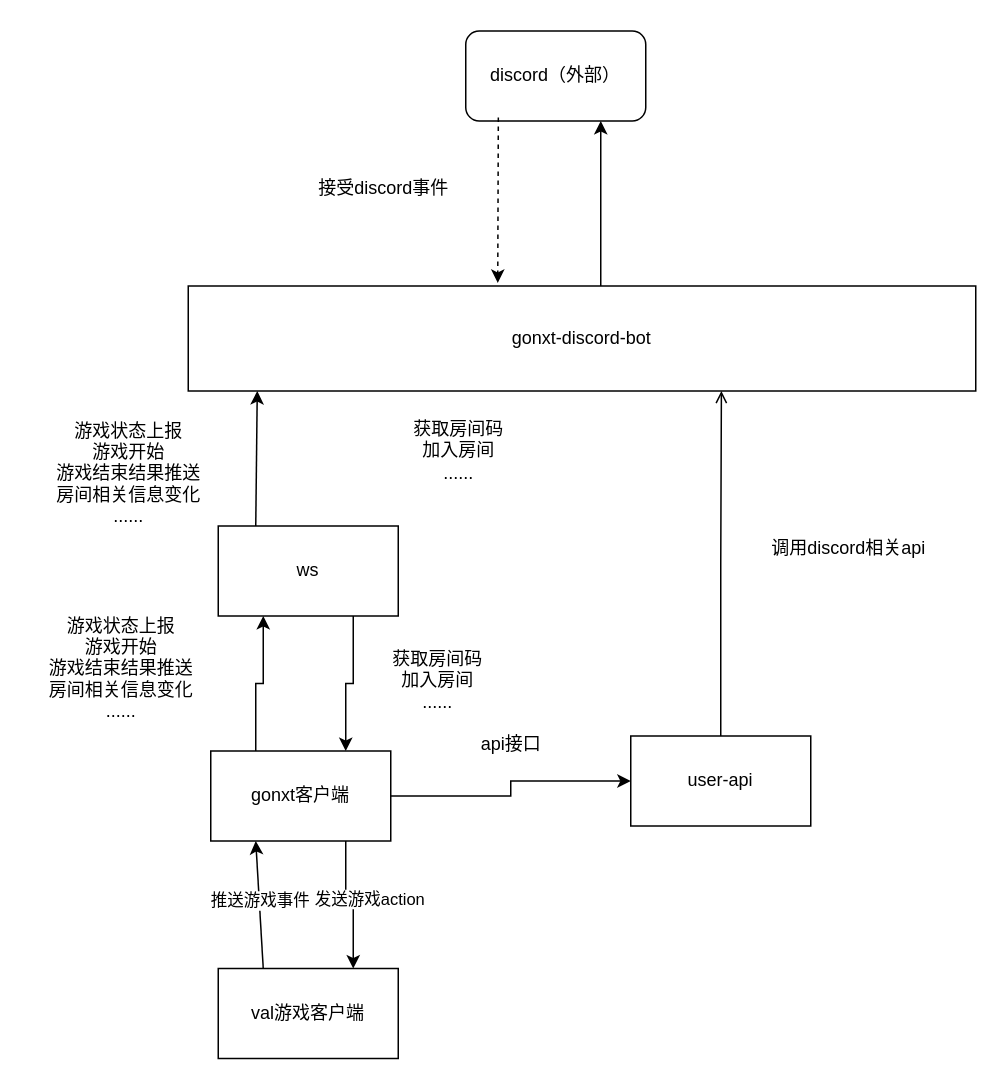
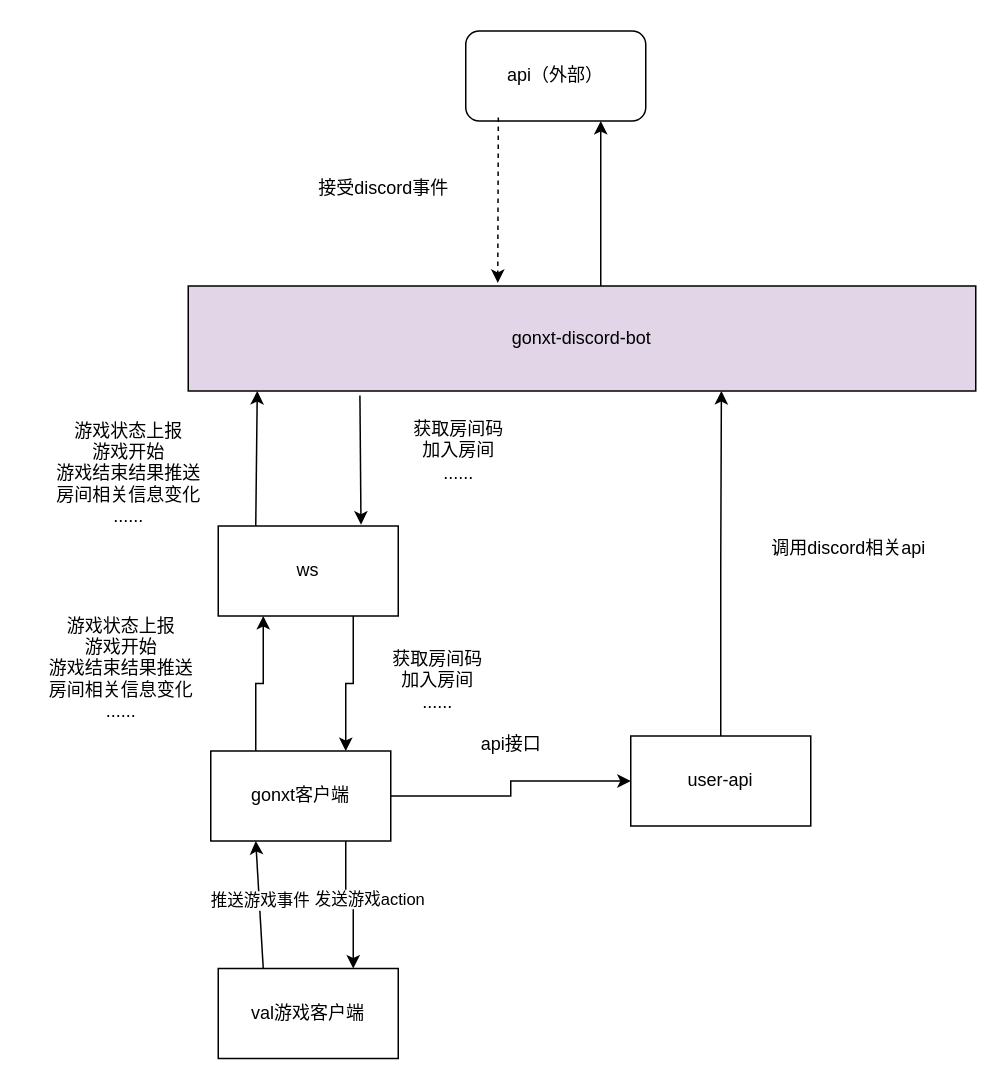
(556, 76) -> (556, 76)
(582, 338) -> (582, 338)
(721, 400) -> (721, 402)
none -> (360, 455)
